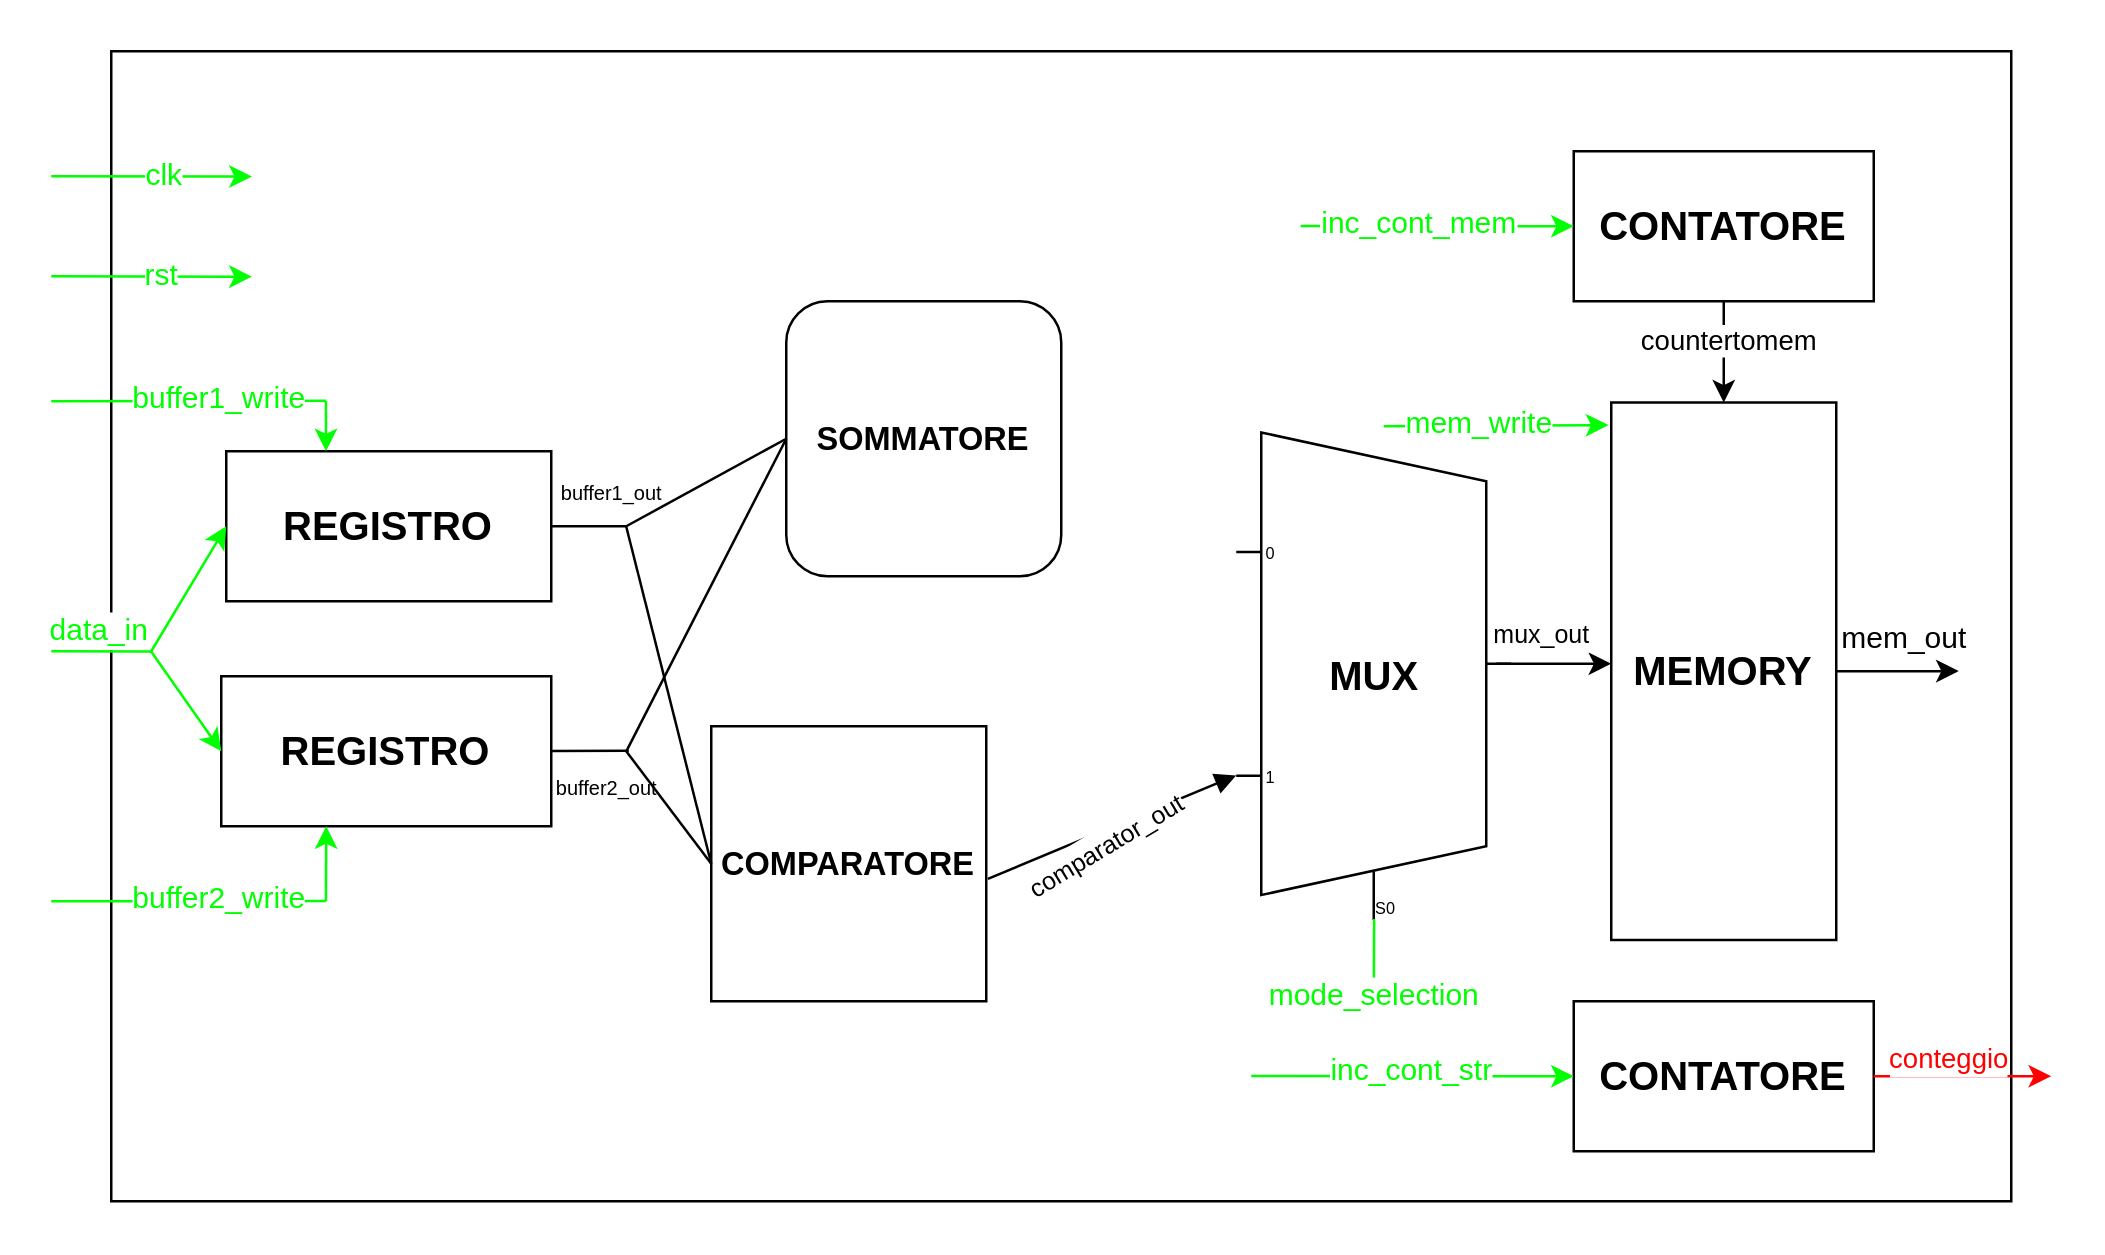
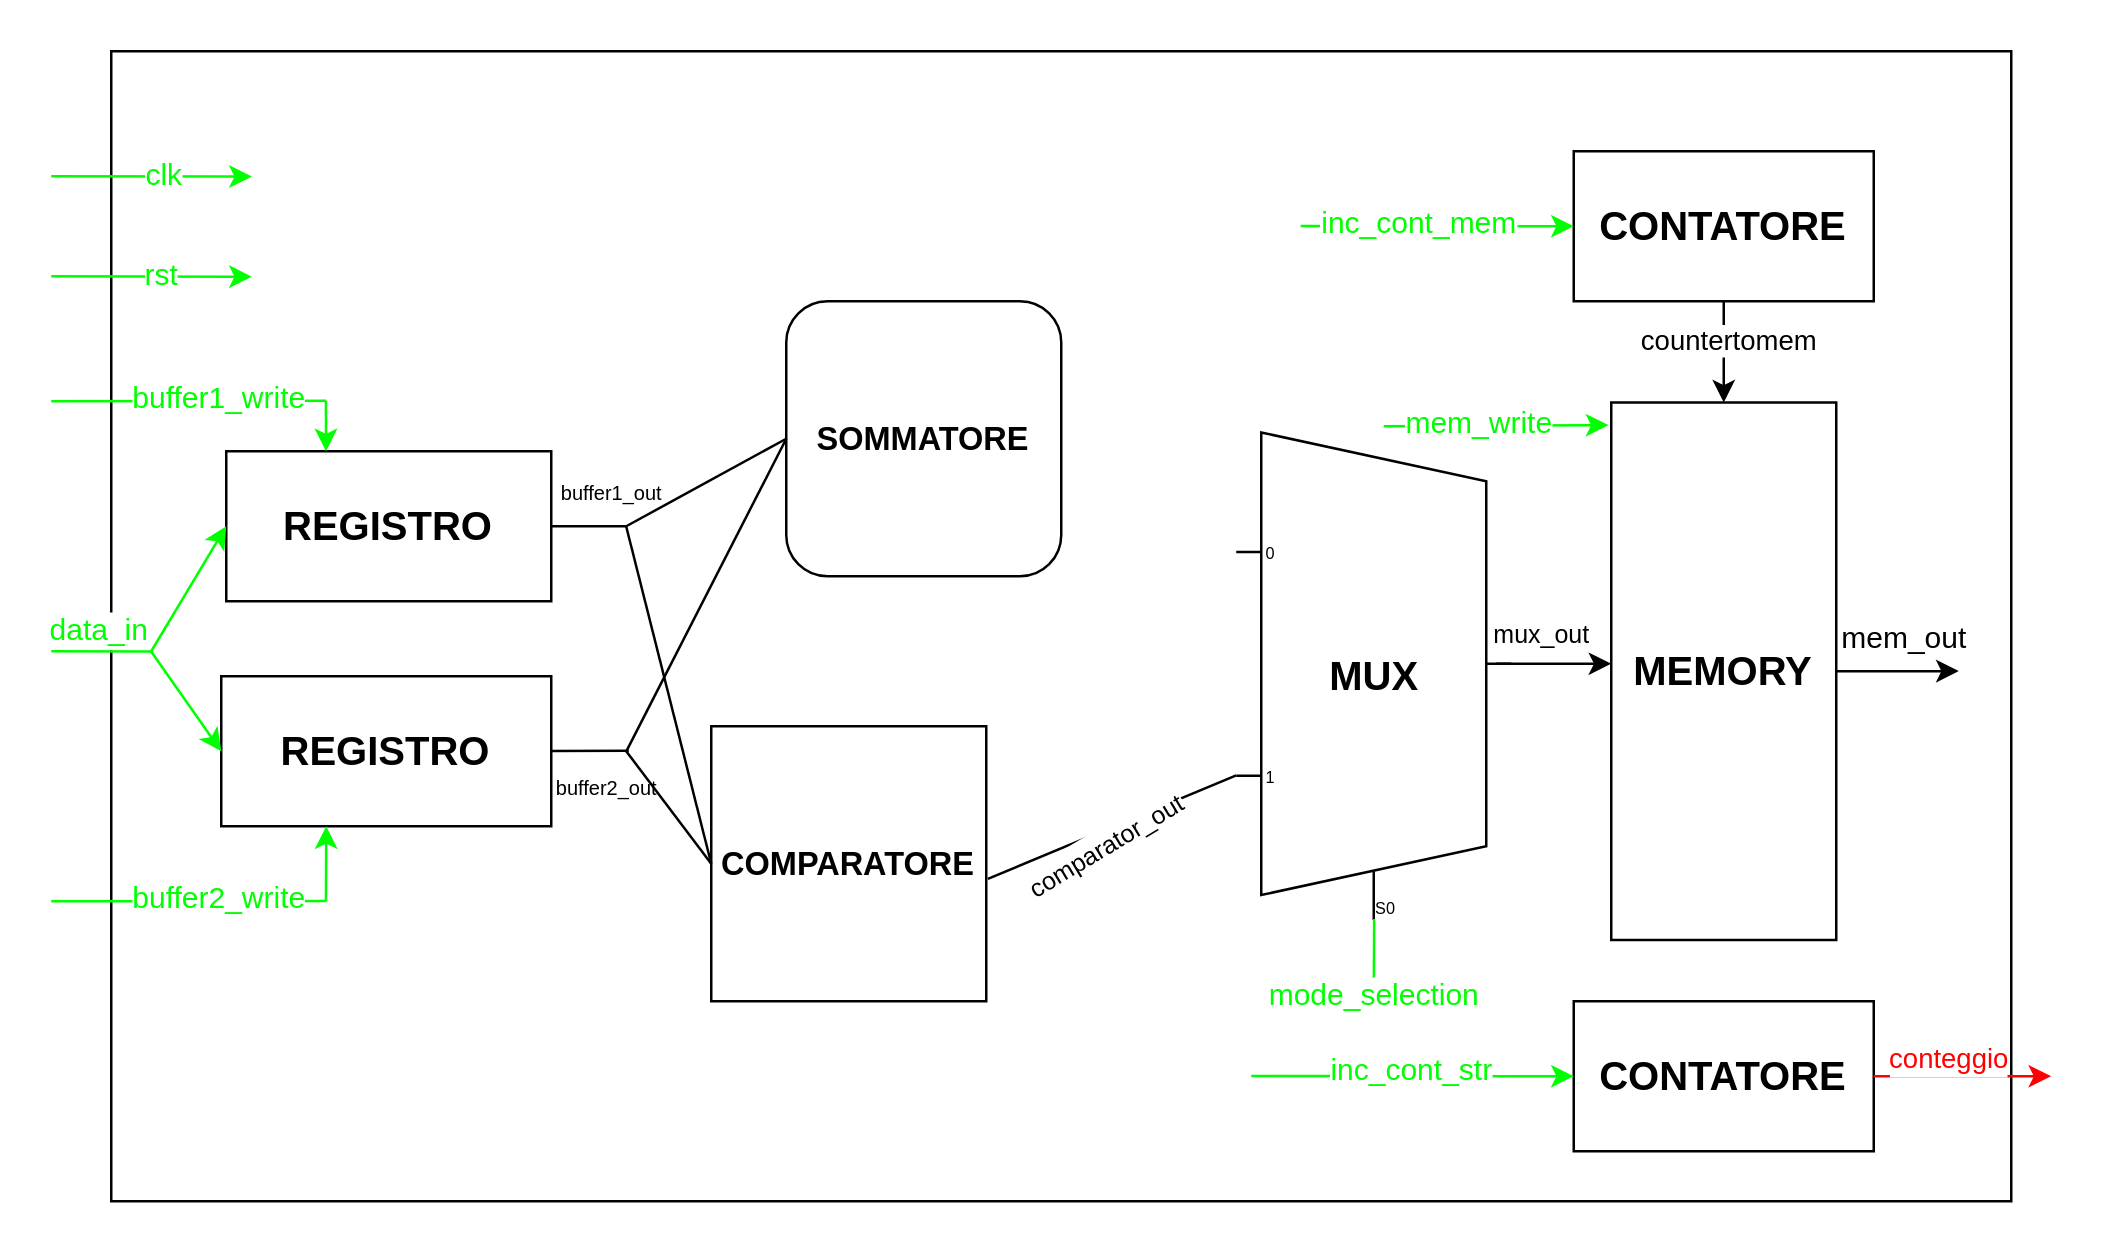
(1216, 784) -> (1225, 780)
